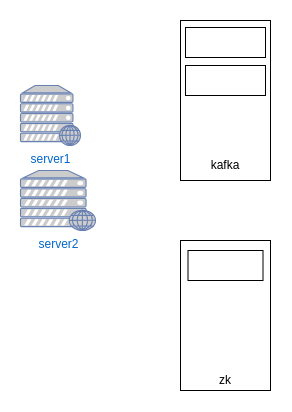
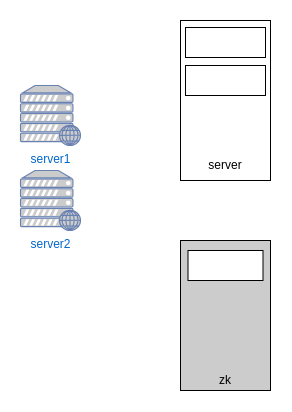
(226, 101) -> (226, 101)
(58, 201) -> (51, 201)
(226, 316) -> (226, 316)
